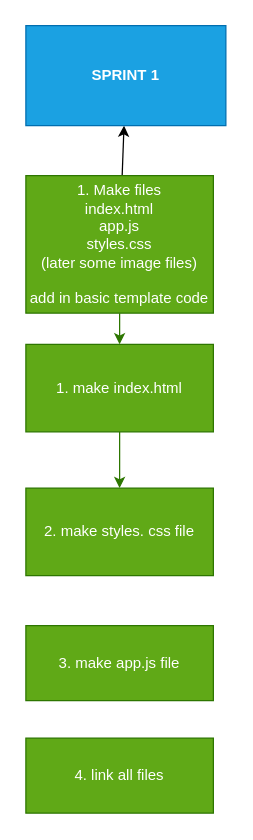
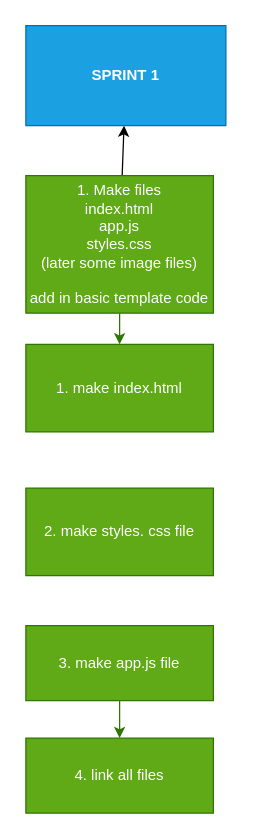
(119, 456) -> none
none -> (119, 715)
